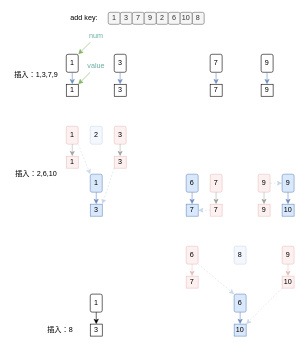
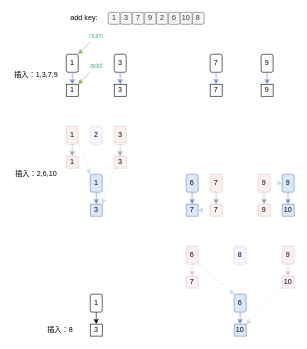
(96, 66) -> (96, 66)
